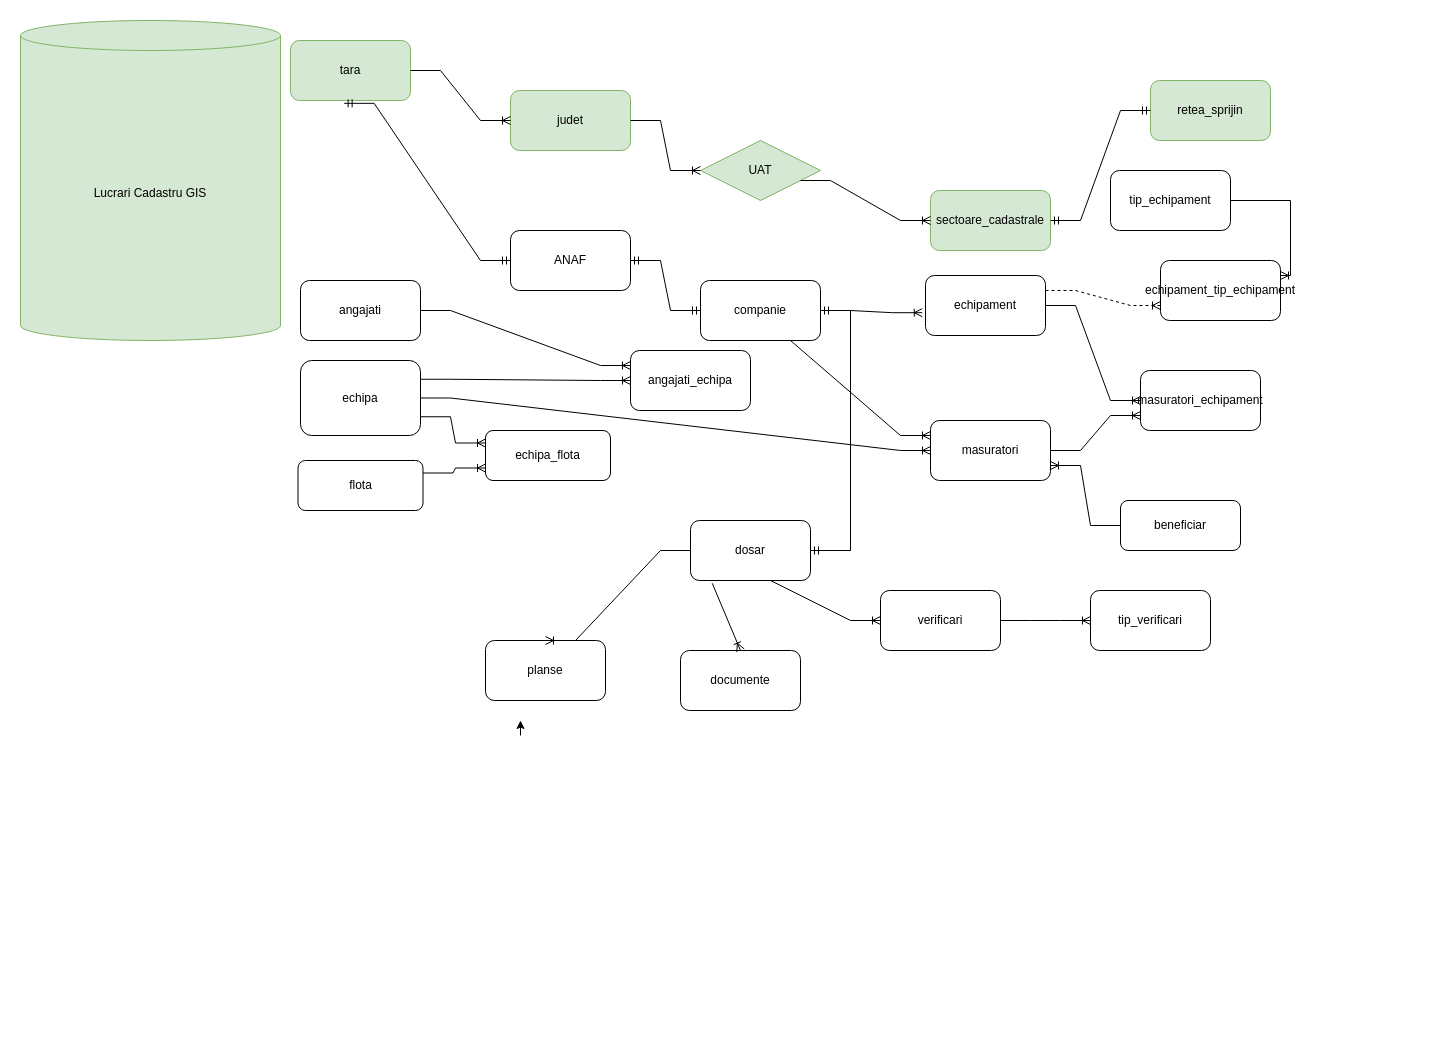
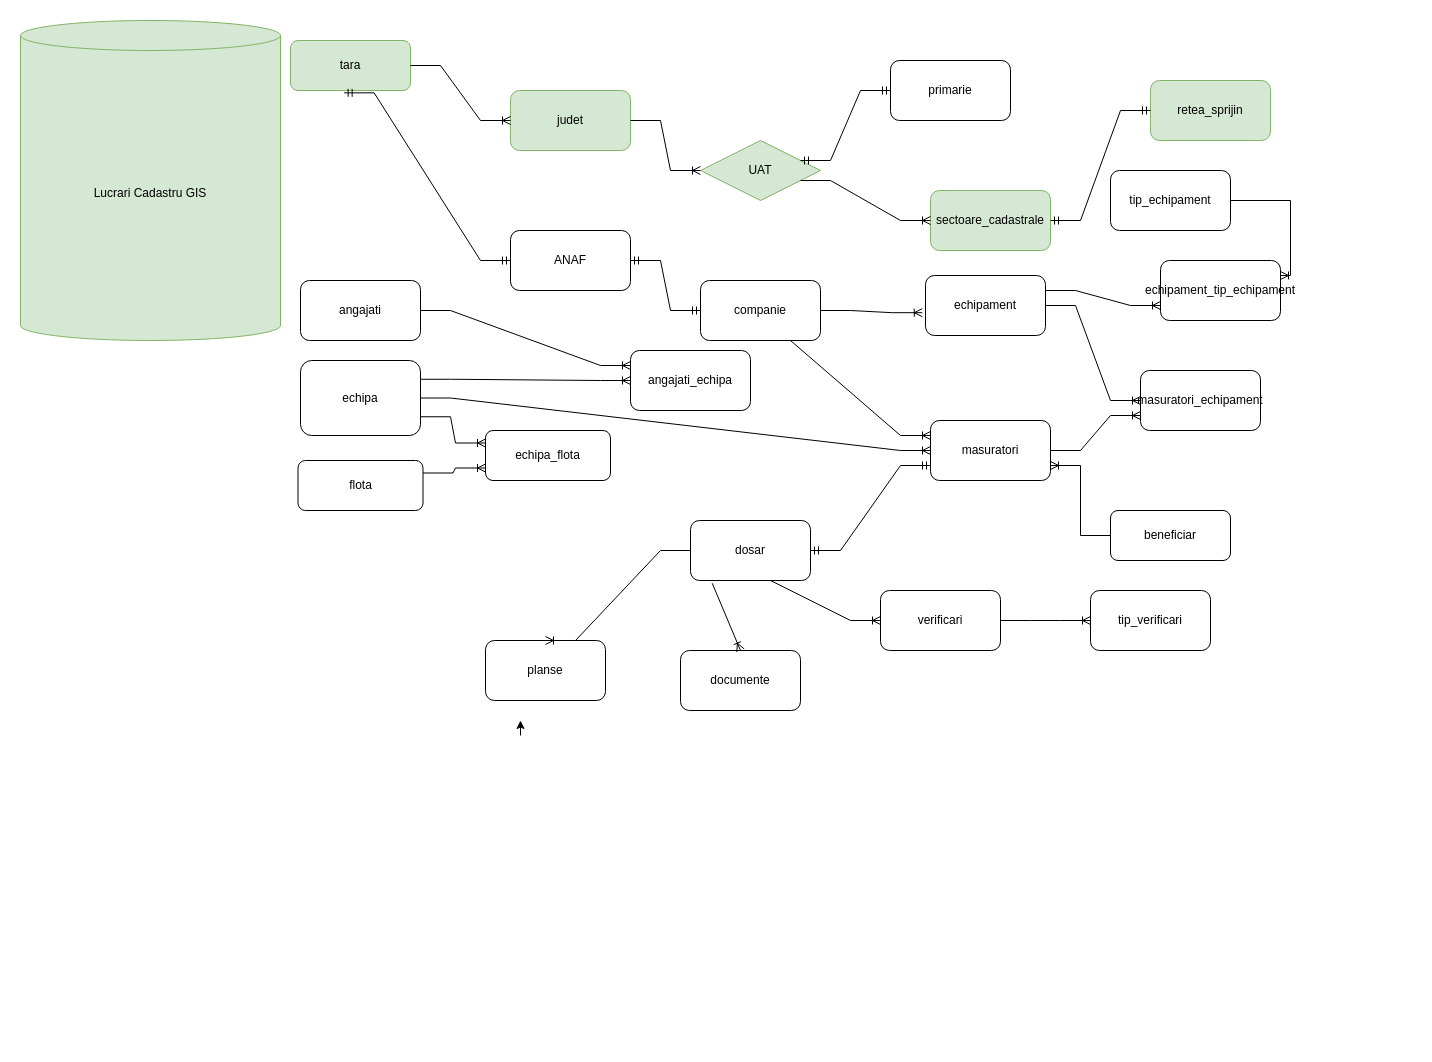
(351, 71) -> (351, 66)
none -> (951, 91)
none -> (846, 126)
(1102, 298) -> (1102, 298)
(851, 437) -> (879, 497)
(1181, 526) -> (1171, 536)
